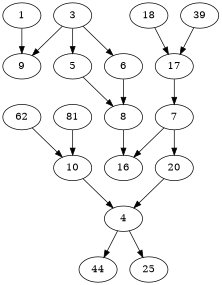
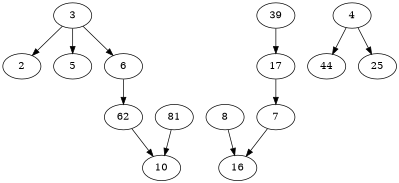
(22, 16) -> none
(149, 16) -> none
(22, 66) -> (22, 66)
(123, 88) -> (123, 88)
(95, 89) -> none
(174, 168) -> none
(95, 191) -> none
